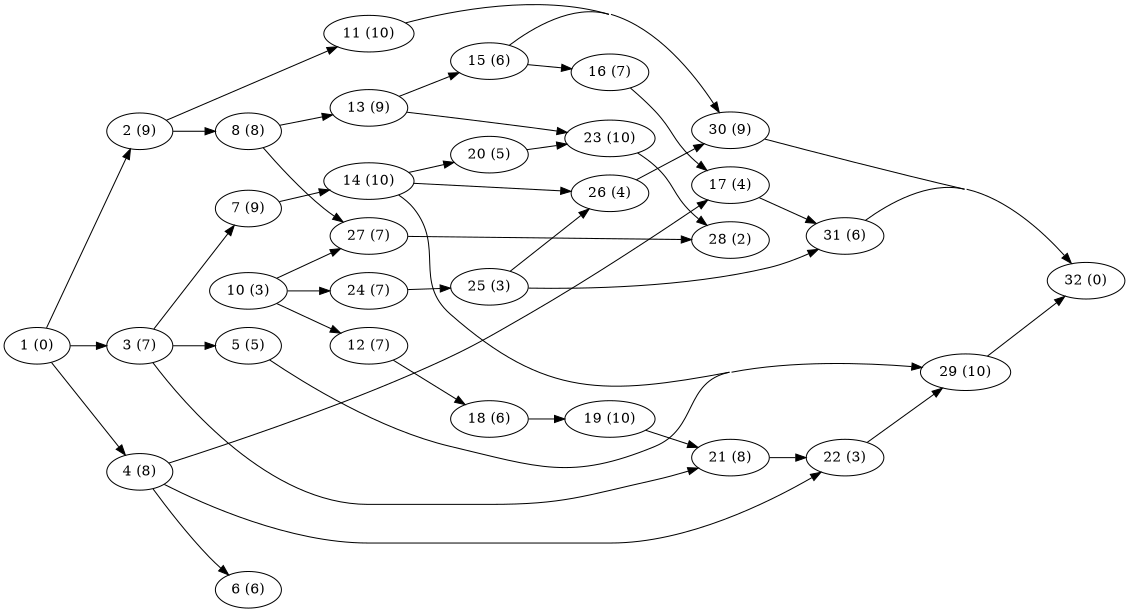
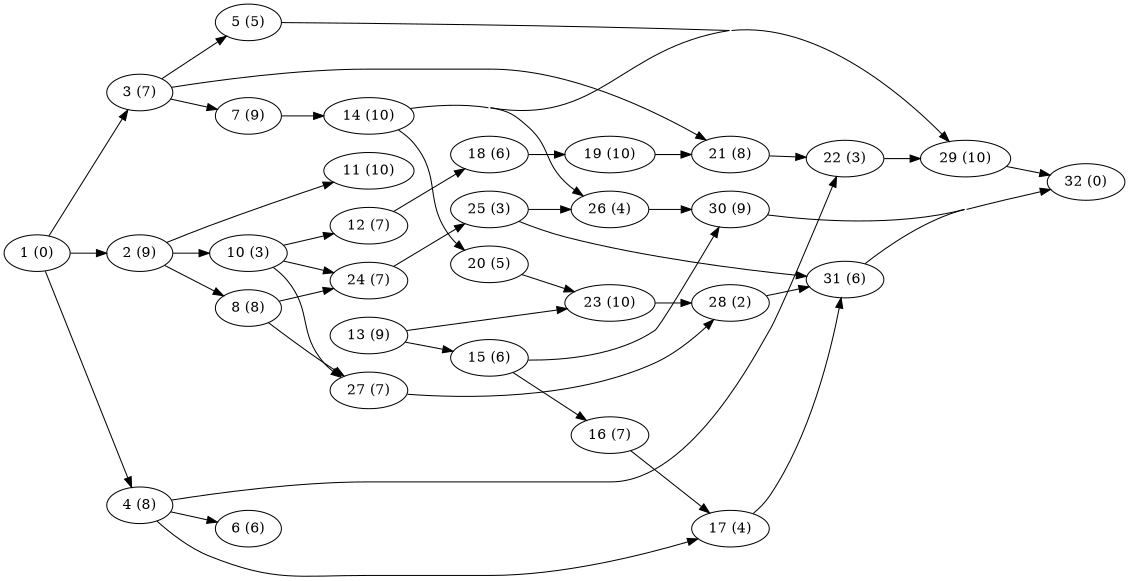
(507, 6) -> none
(301, 121) -> (304, 295)
none -> (186, 253)
none -> (780, 293)
